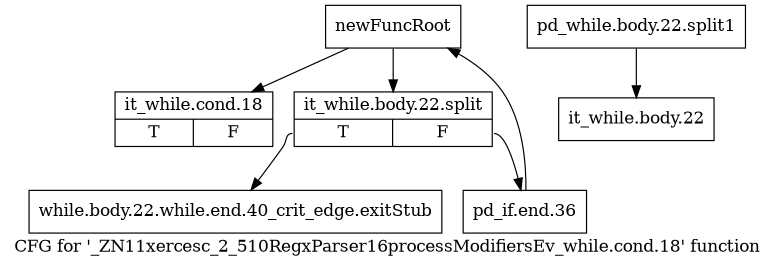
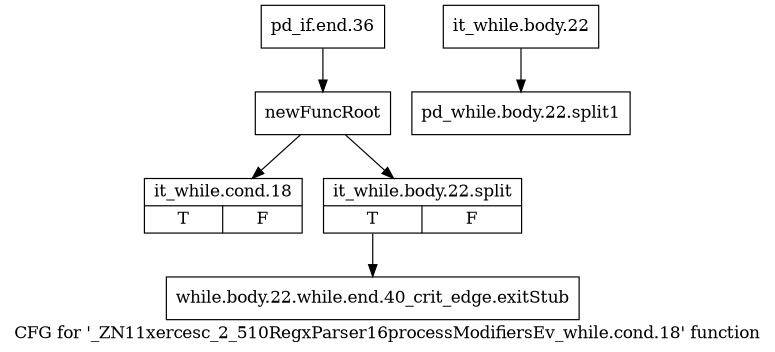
(636, 67) -> (521, 64)
(510, 153) -> none
